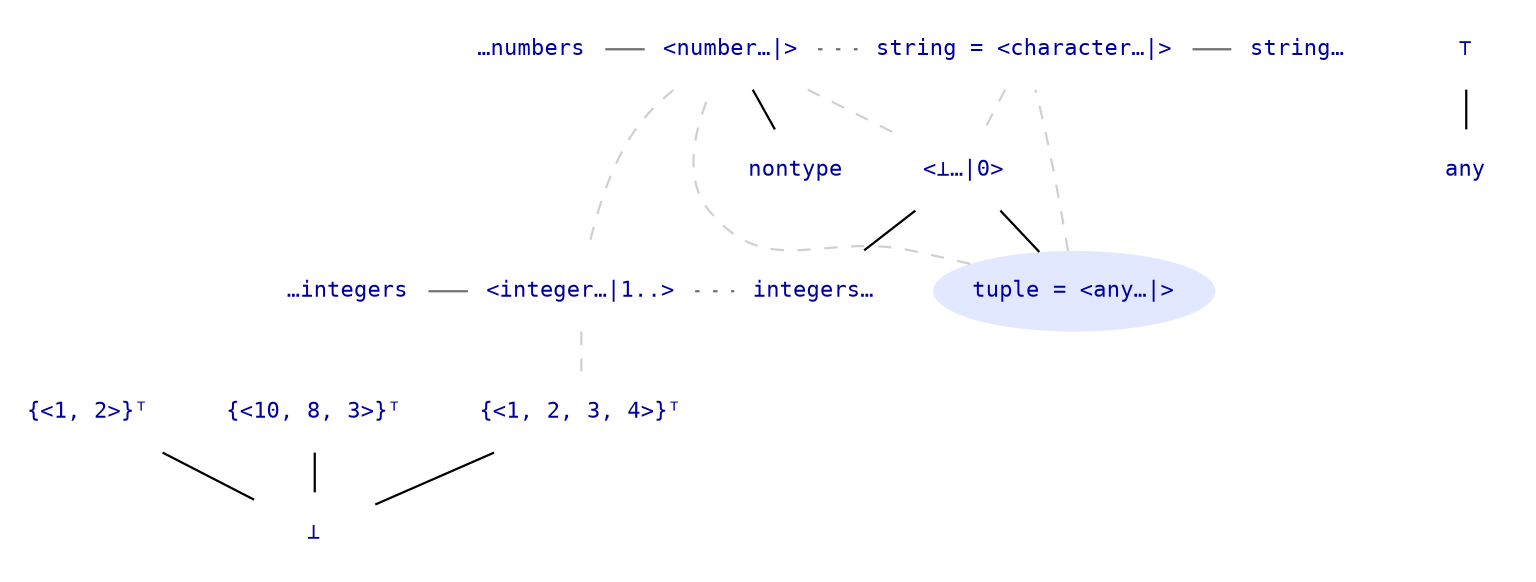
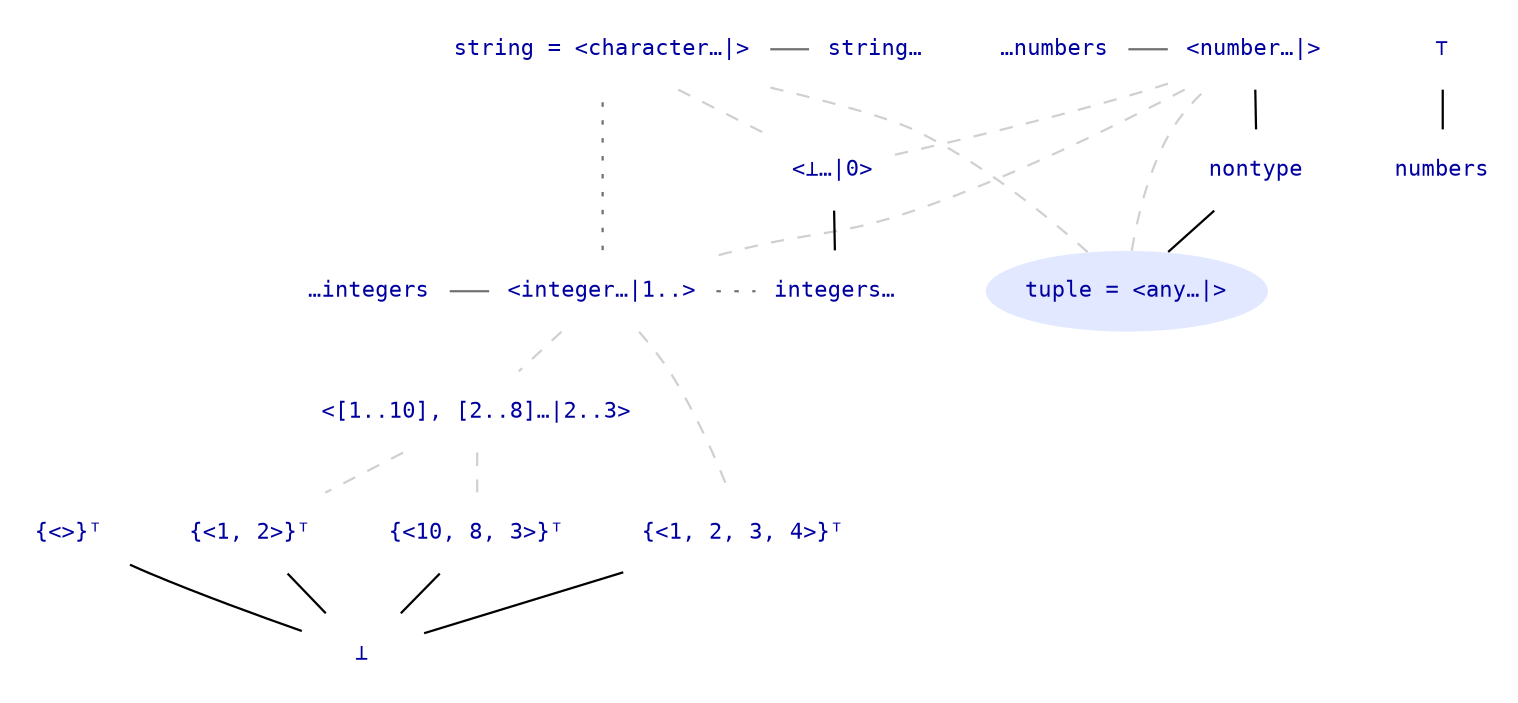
(838, 49) -> (603, 170)
(1466, 170) -> (1443, 170)
(1020, 231) -> (1191, 231)
none -> (477, 412)
none -> (69, 533)
